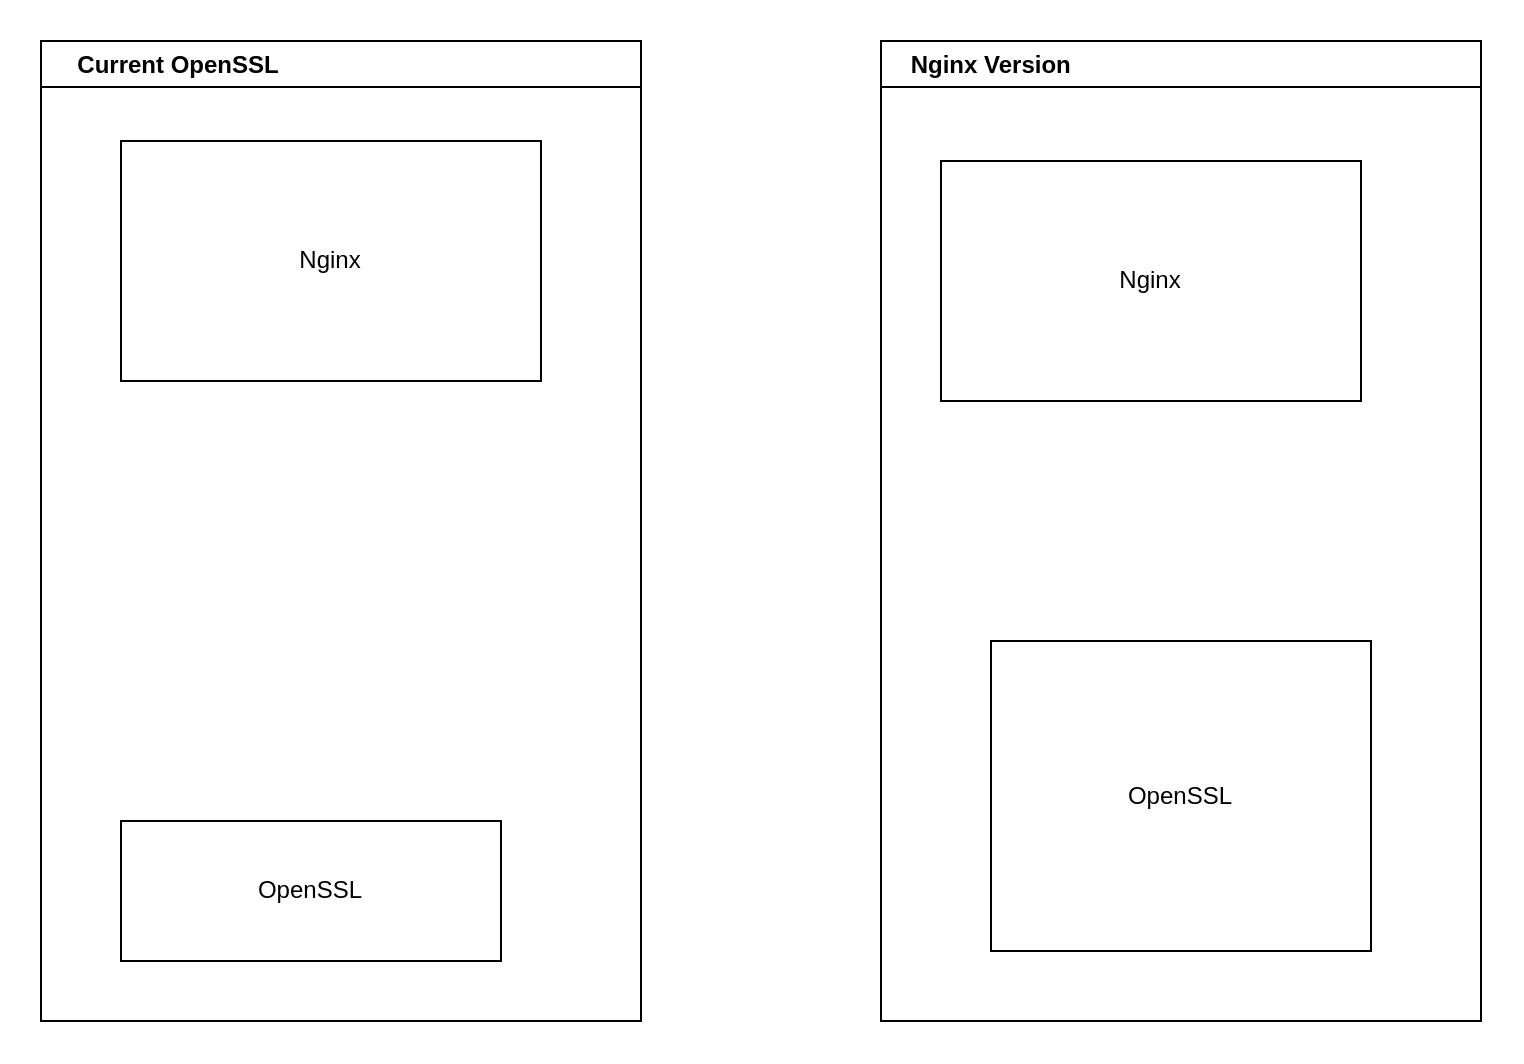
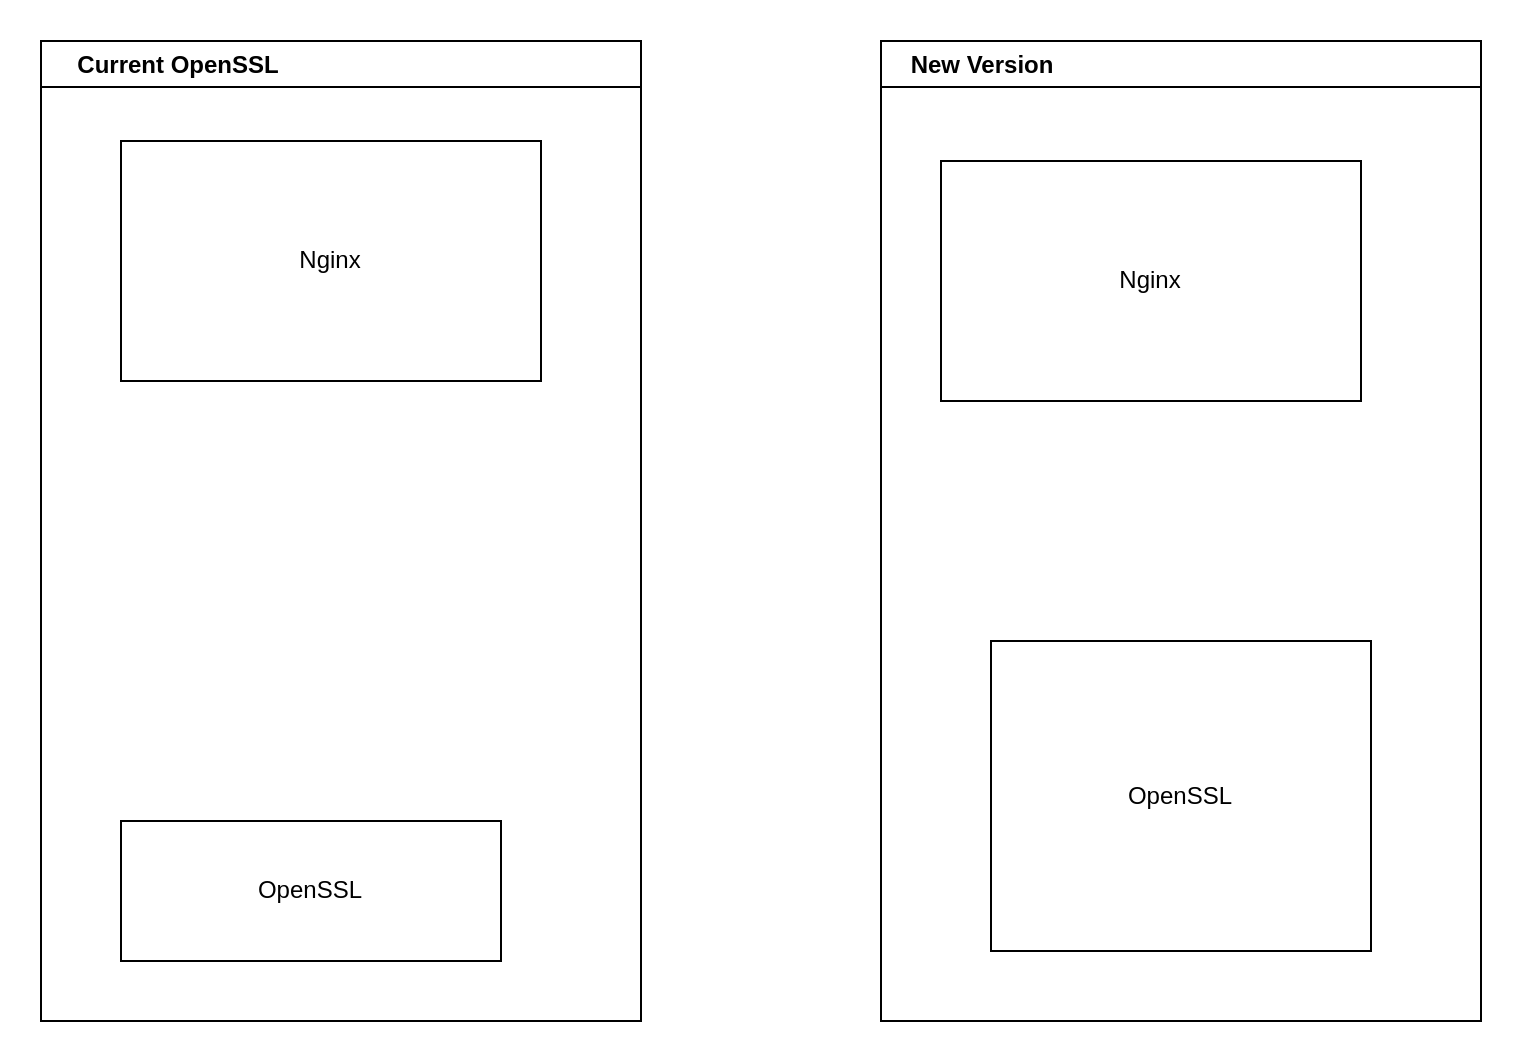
(962, 65) -> (952, 65)
